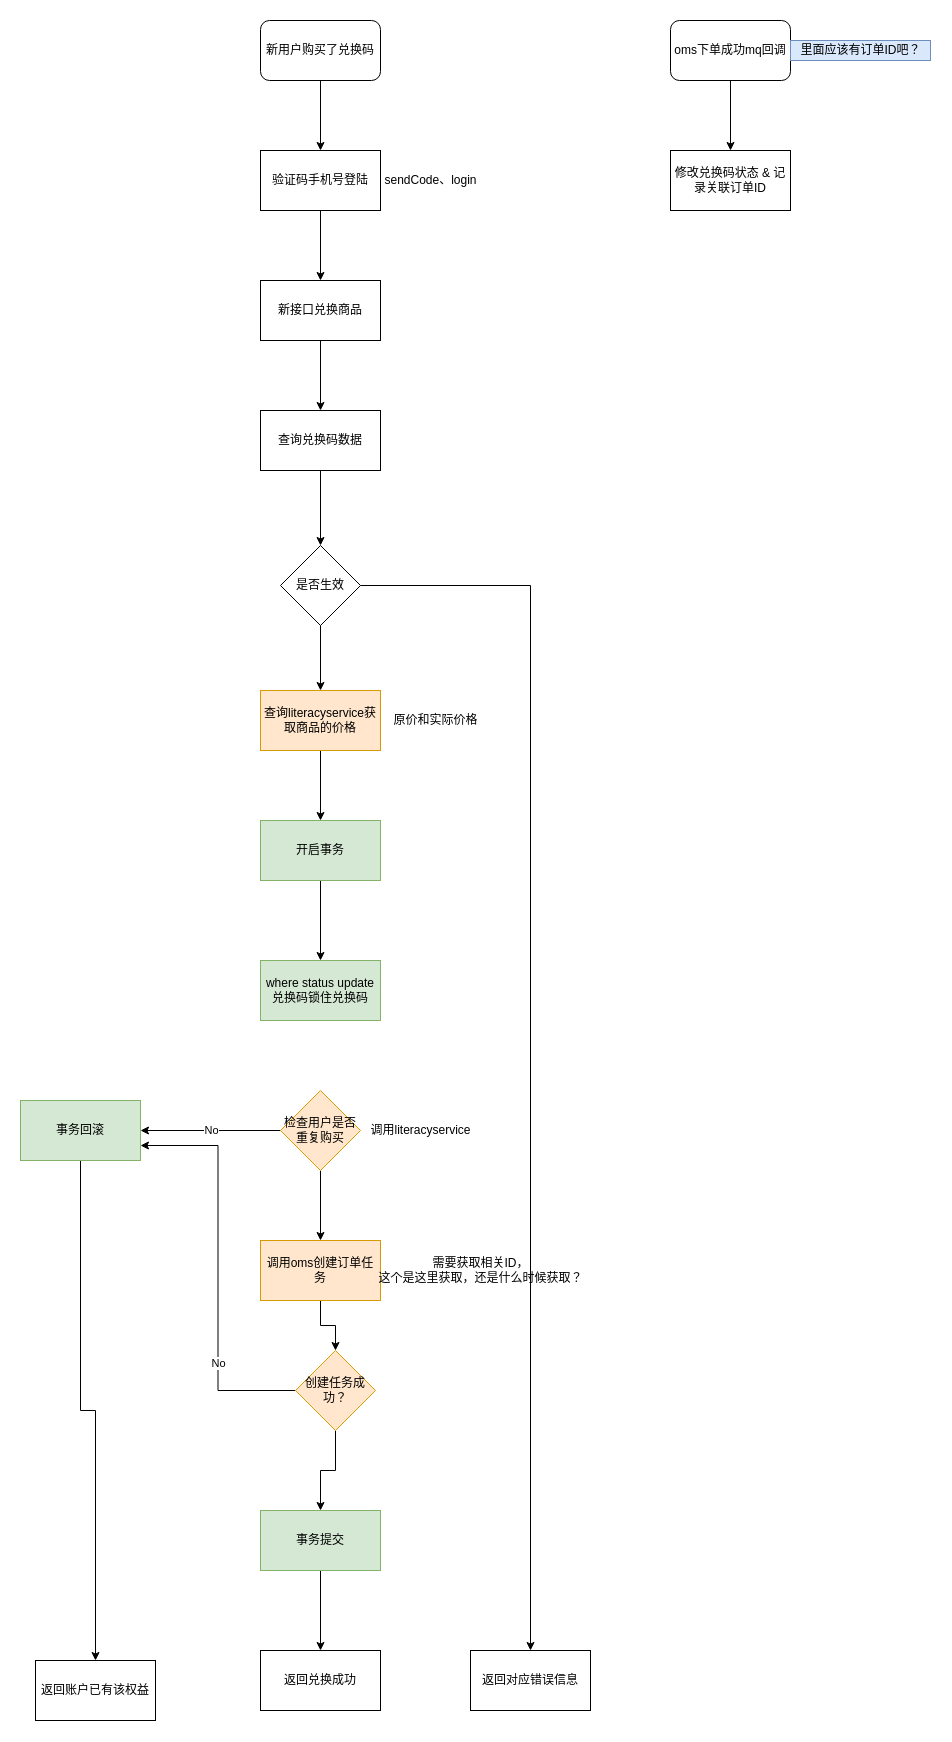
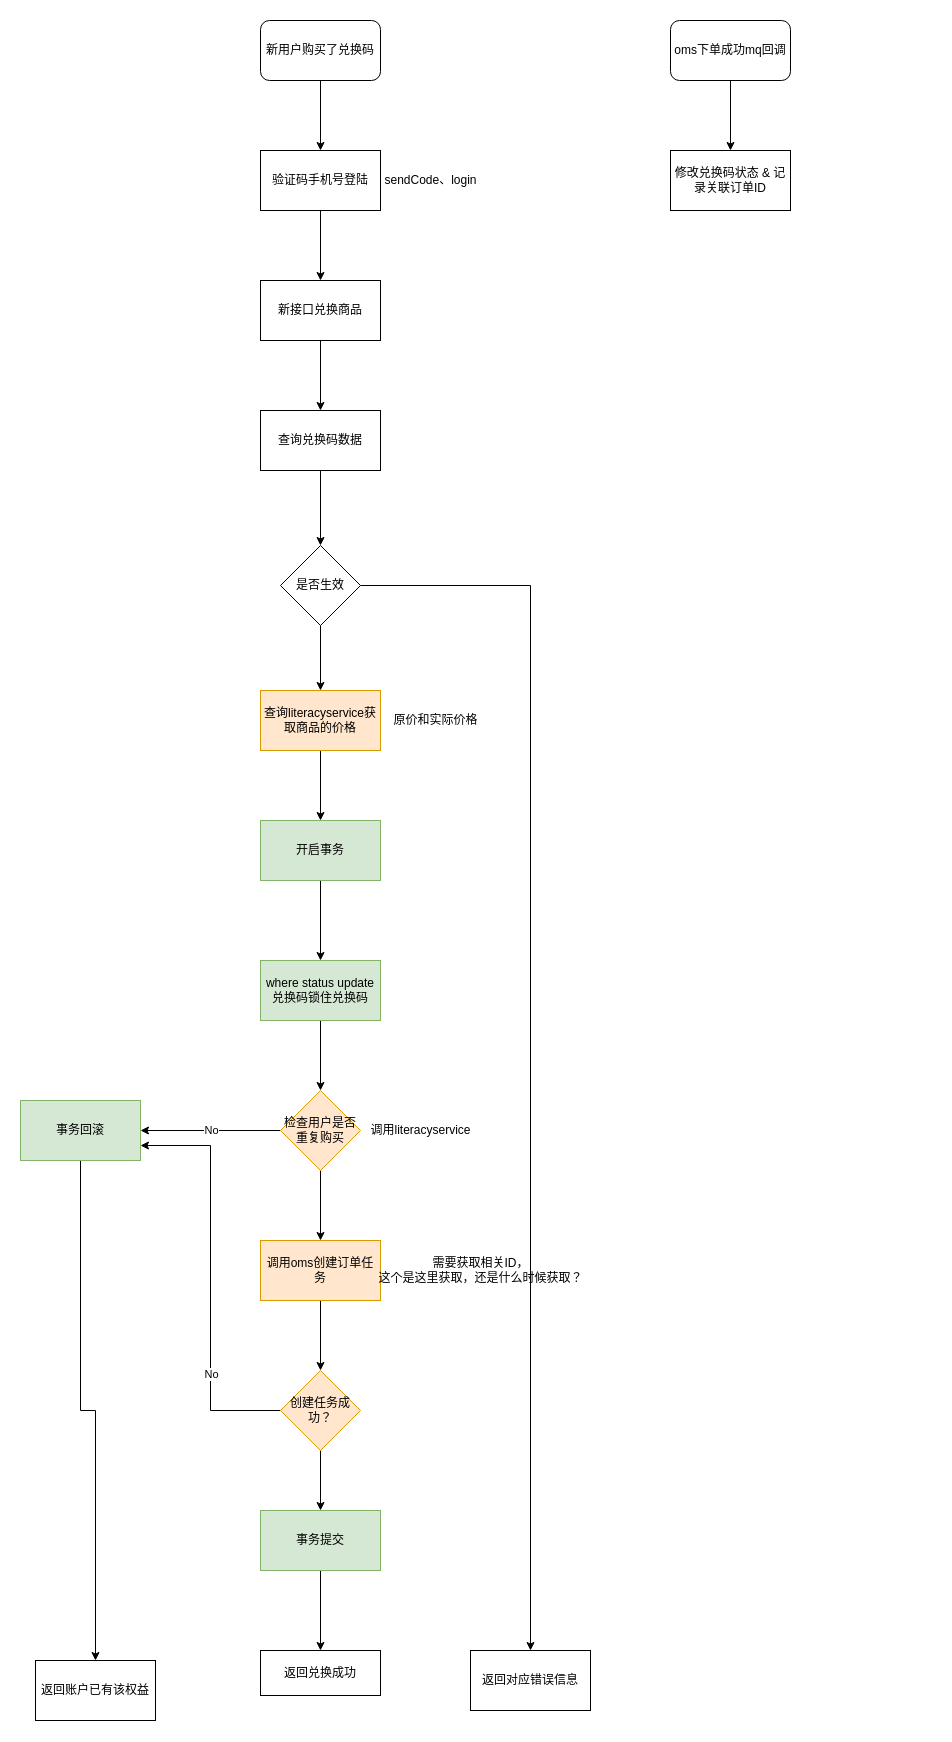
(861, 51) -> none
none -> (321, 1052)
(336, 1391) -> (321, 1411)
(321, 1681) -> (321, 1673)
